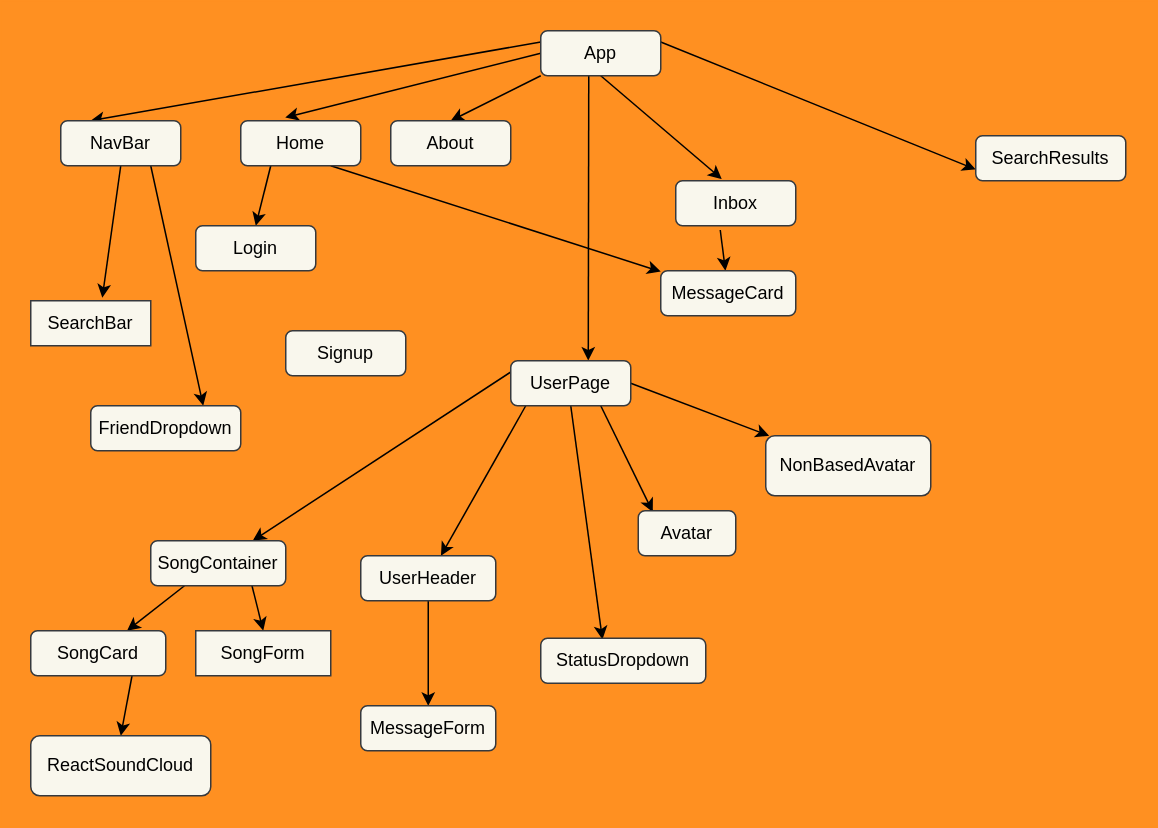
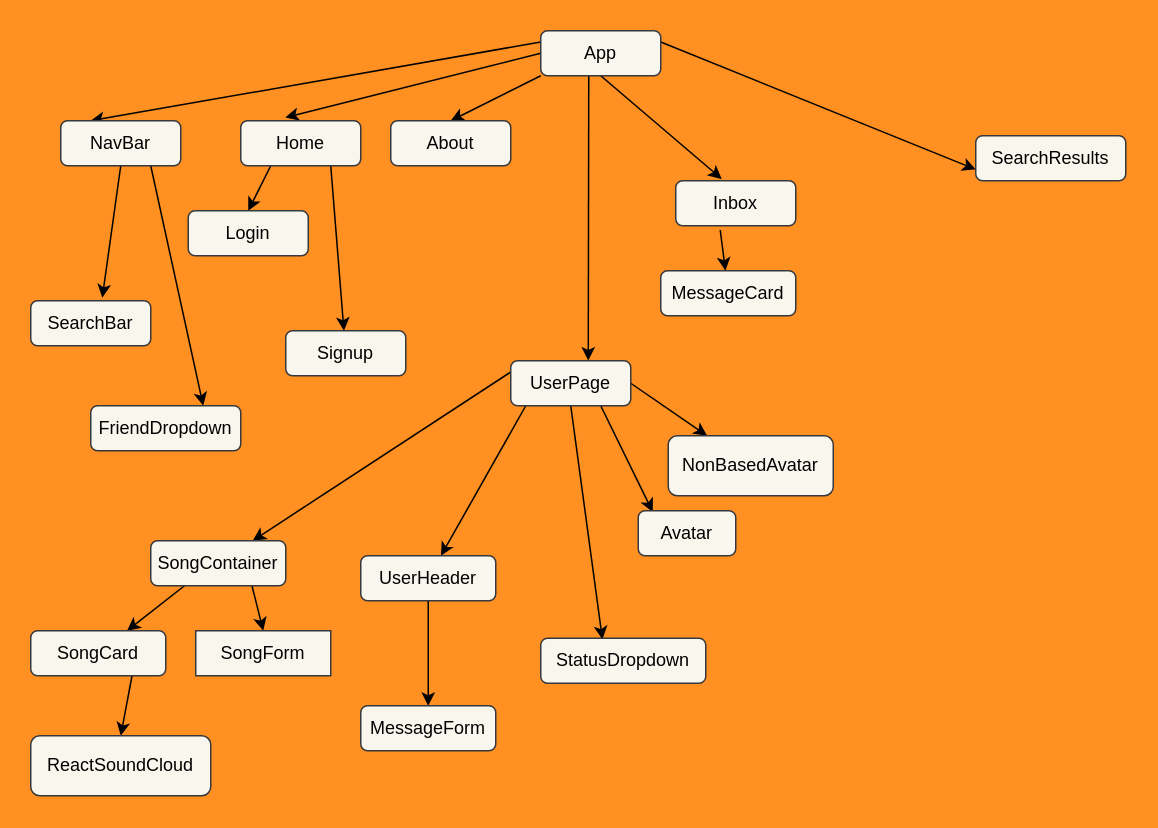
(491, 217) -> (337, 243)
(256, 248) -> (248, 233)
(91, 323) -> (91, 323)
(848, 466) -> (751, 466)
